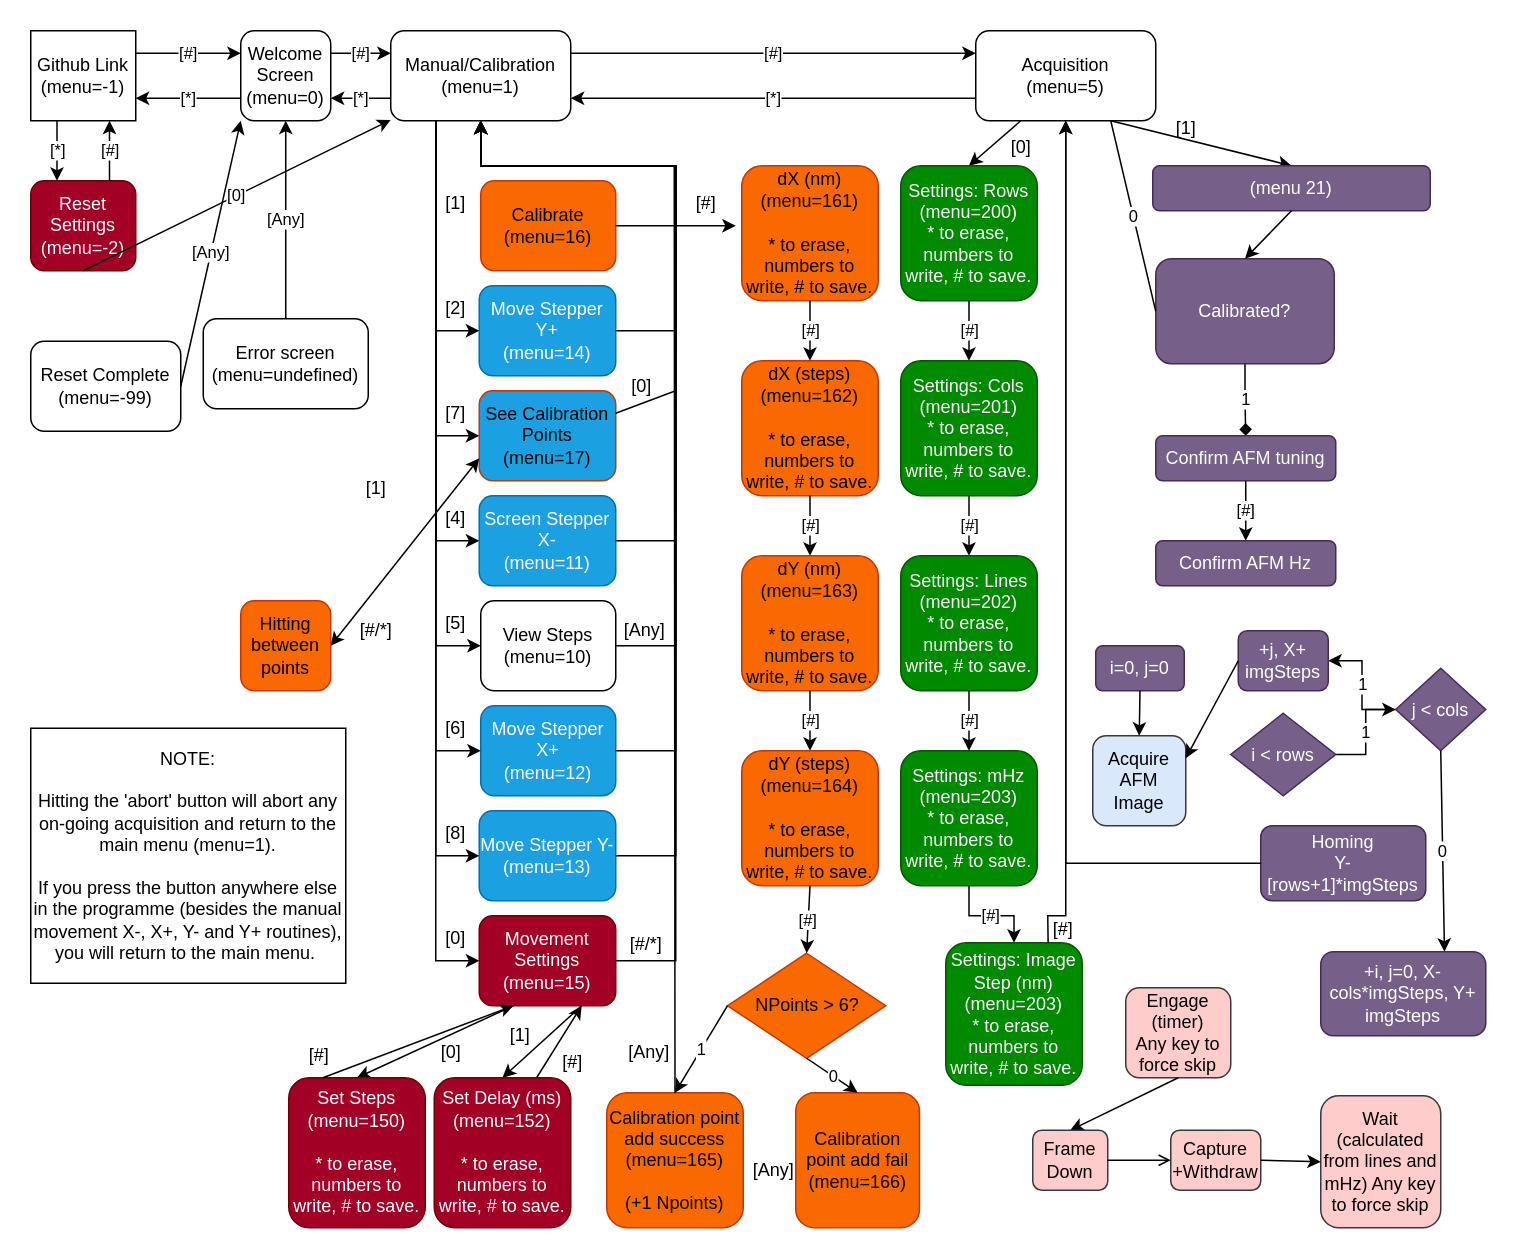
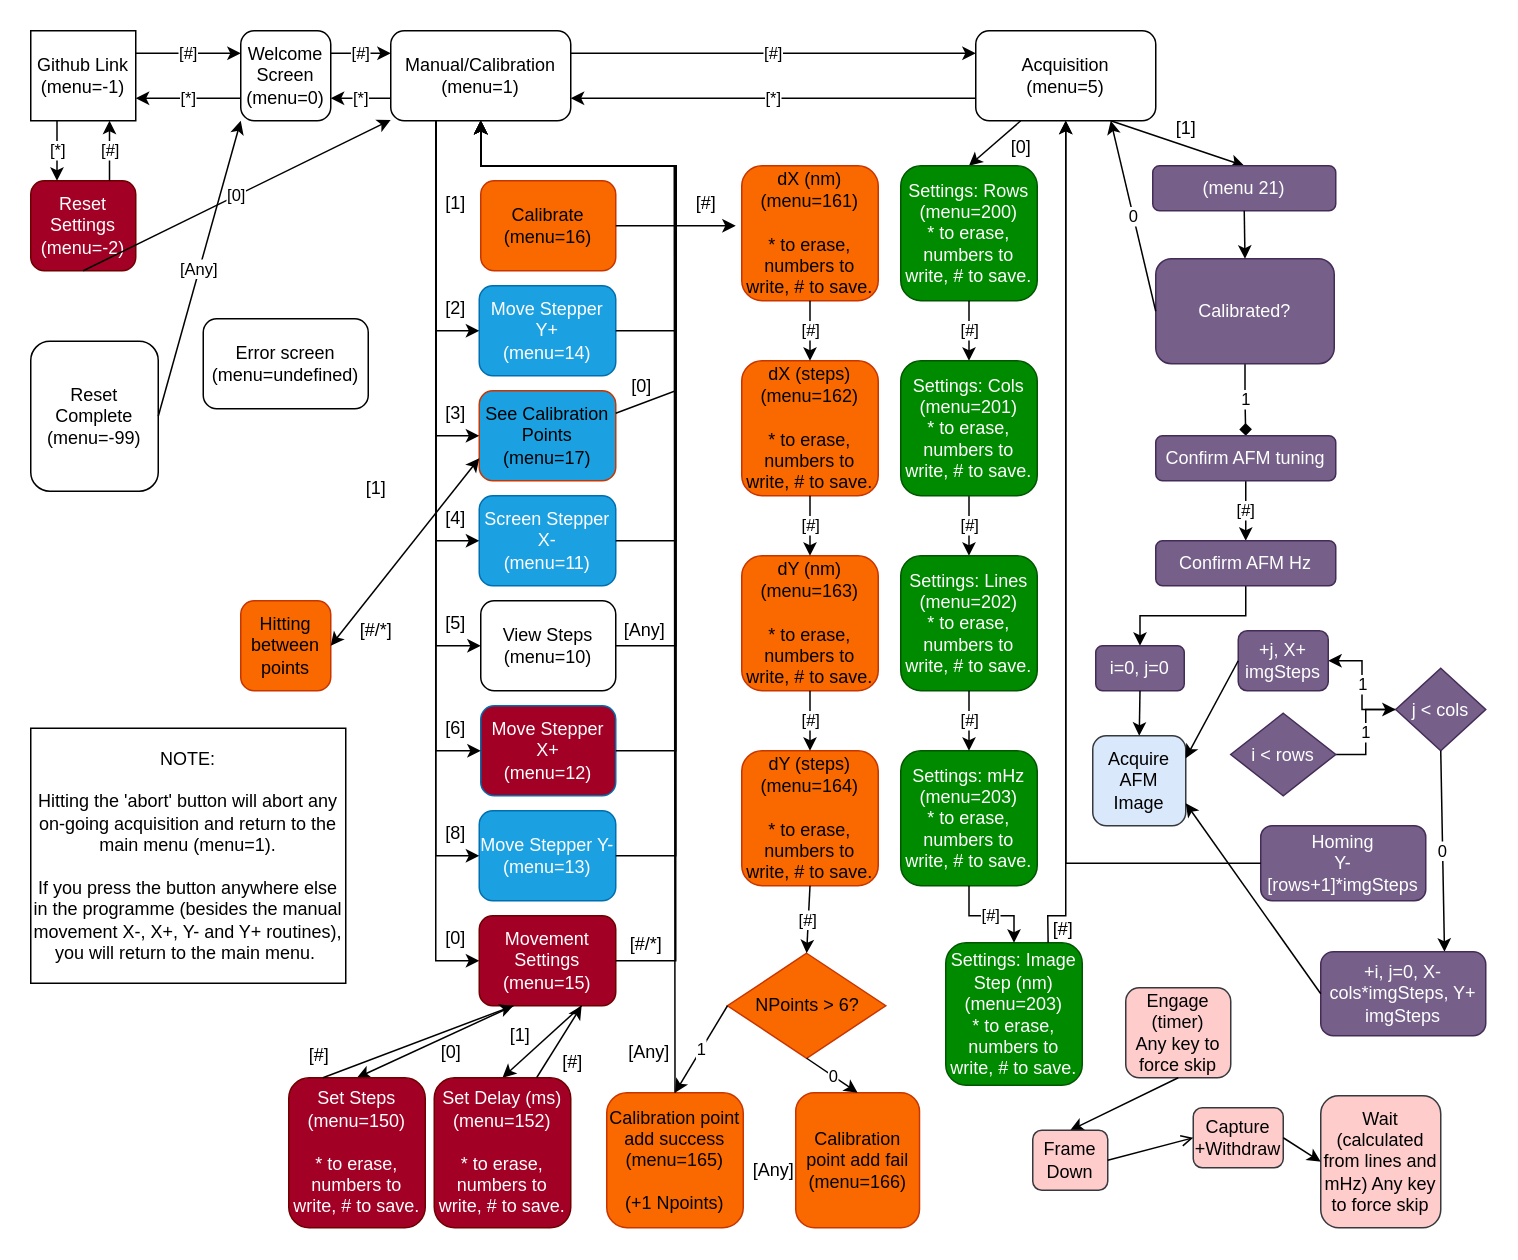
(1113, 129) -> (1113, 132)
(1292, 188) -> (1244, 188)
(286, 225) -> none
(106, 386) -> (95, 416)
(456, 413) -> (456, 413)
none -> (1198, 616)
(548, 751) -> (548, 751)
none -> (1256, 903)
(1216, 1160) -> (1238, 1138)
